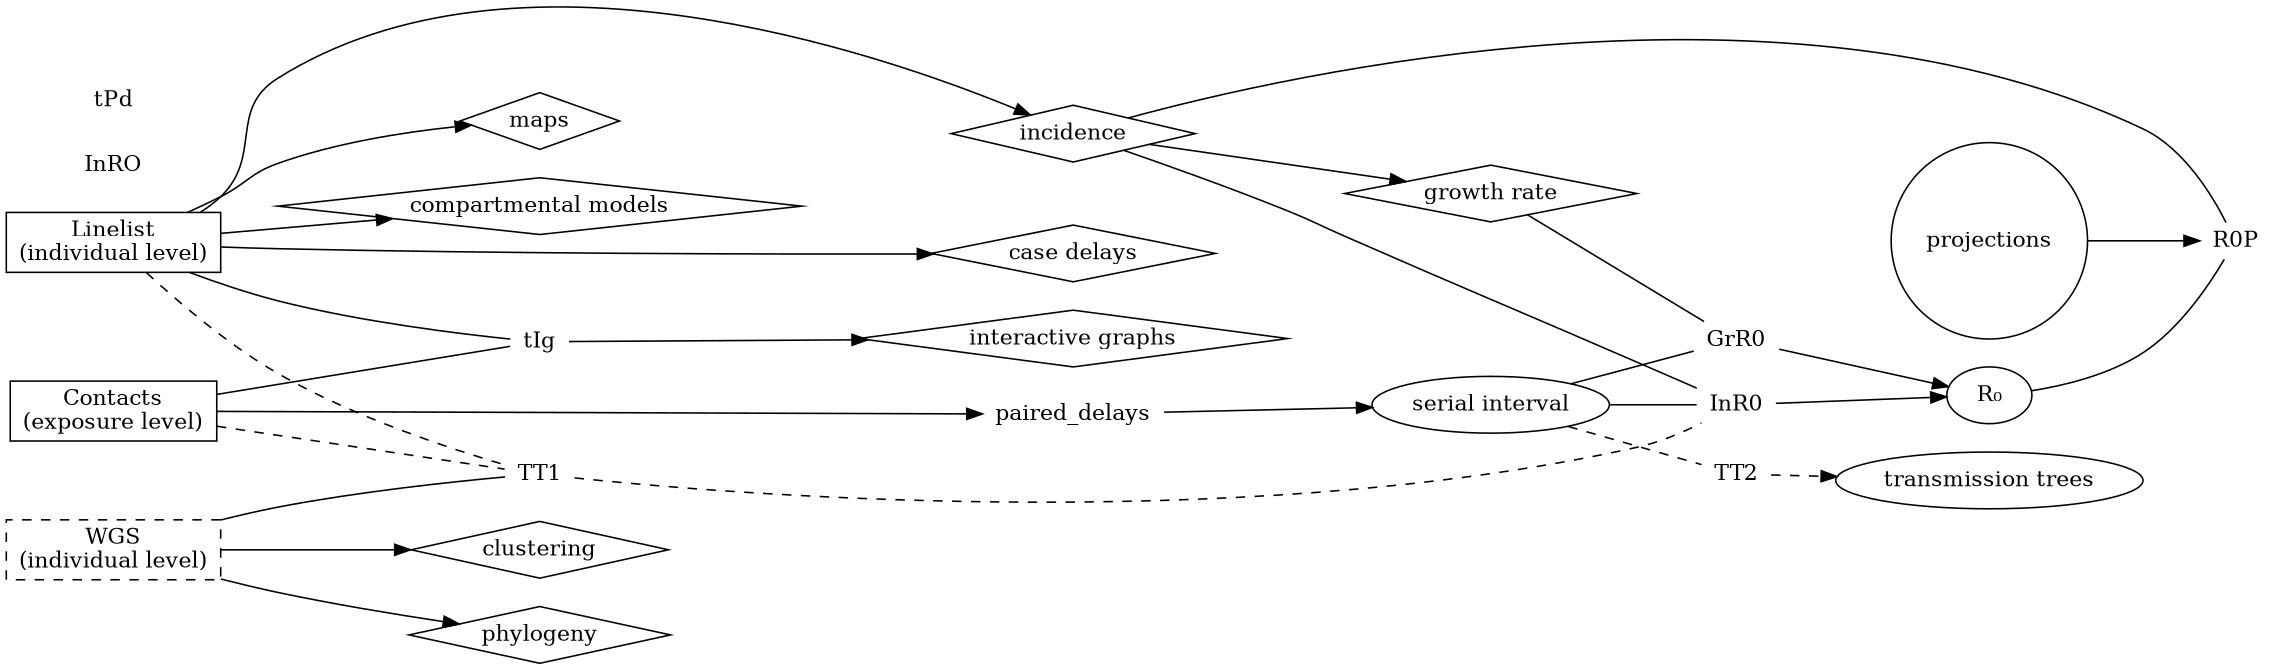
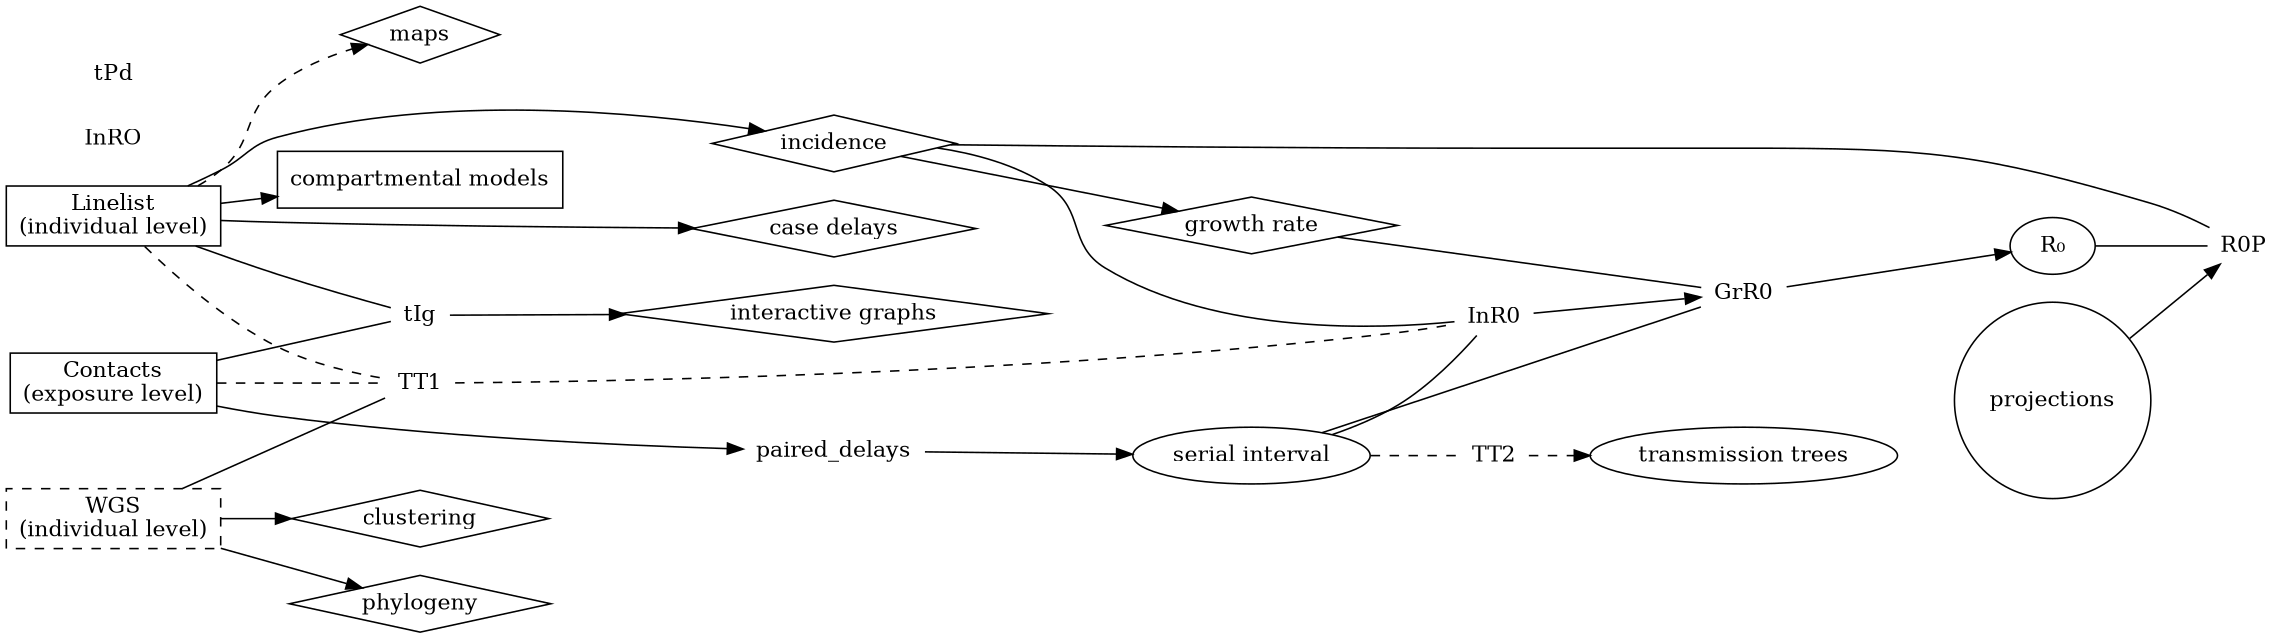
(315, 152) -> (261, 102)
(540, 206) -> (420, 180)
(1853, 400) -> (1609, 306)
